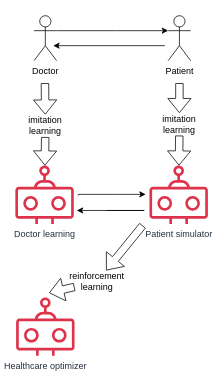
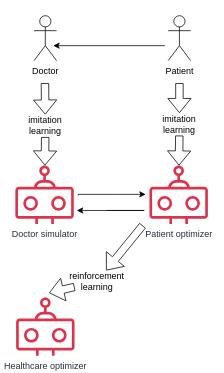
(110, 30) -> none
(45, 235) -> (45, 235)
(179, 235) -> (179, 235)
